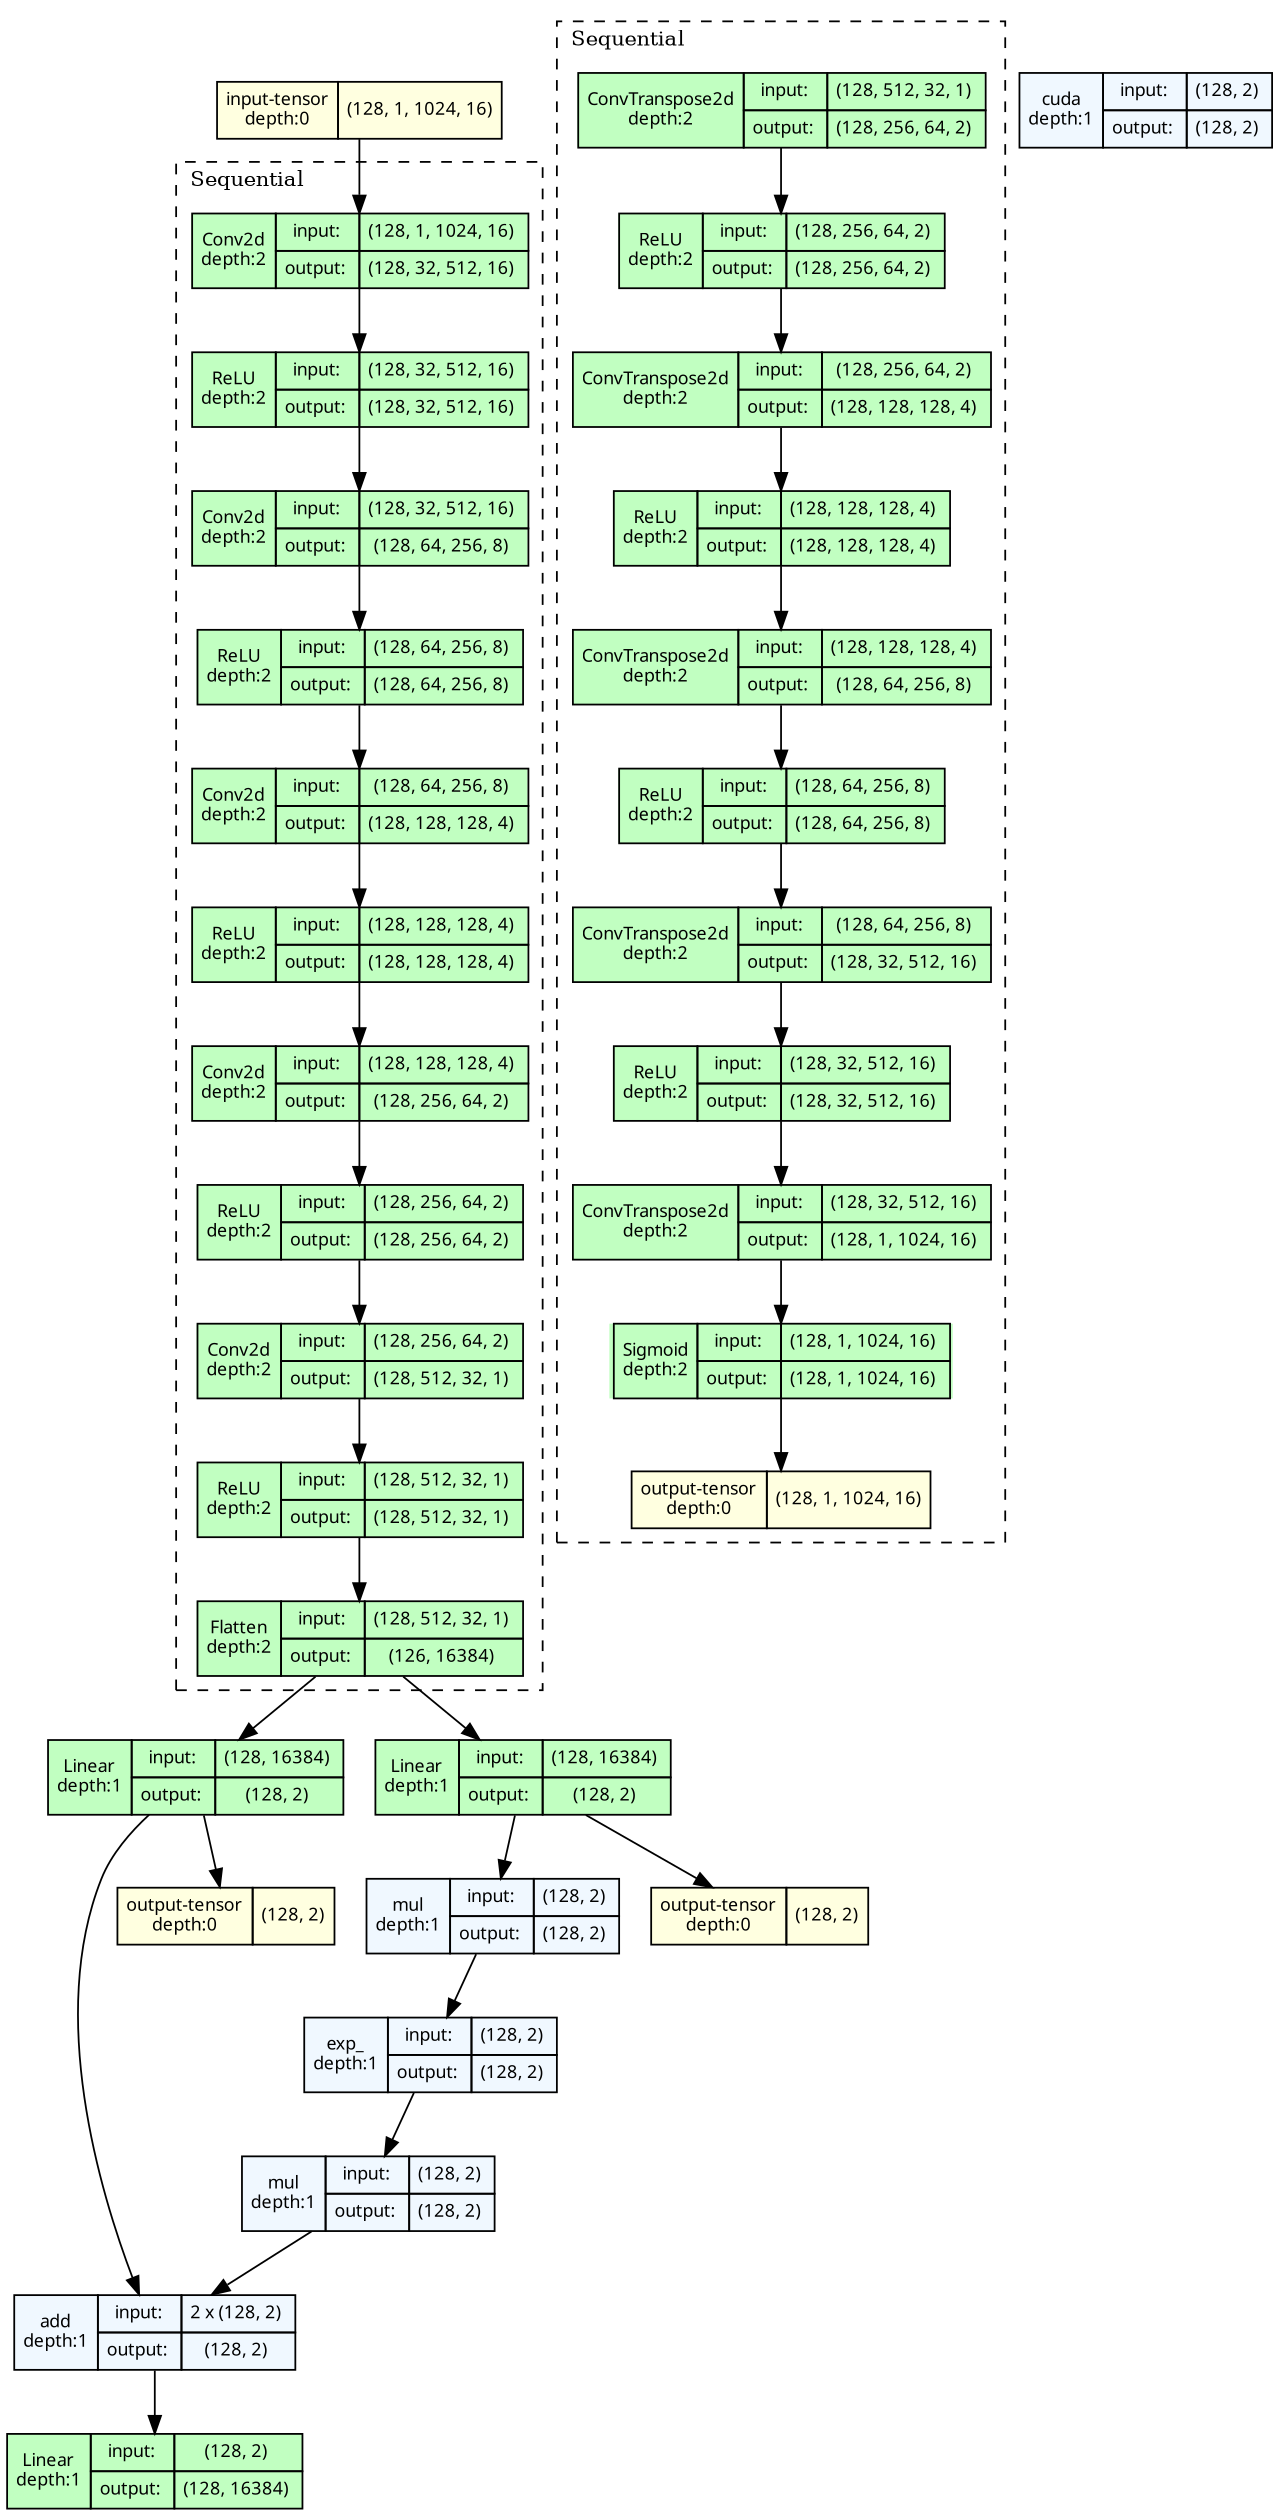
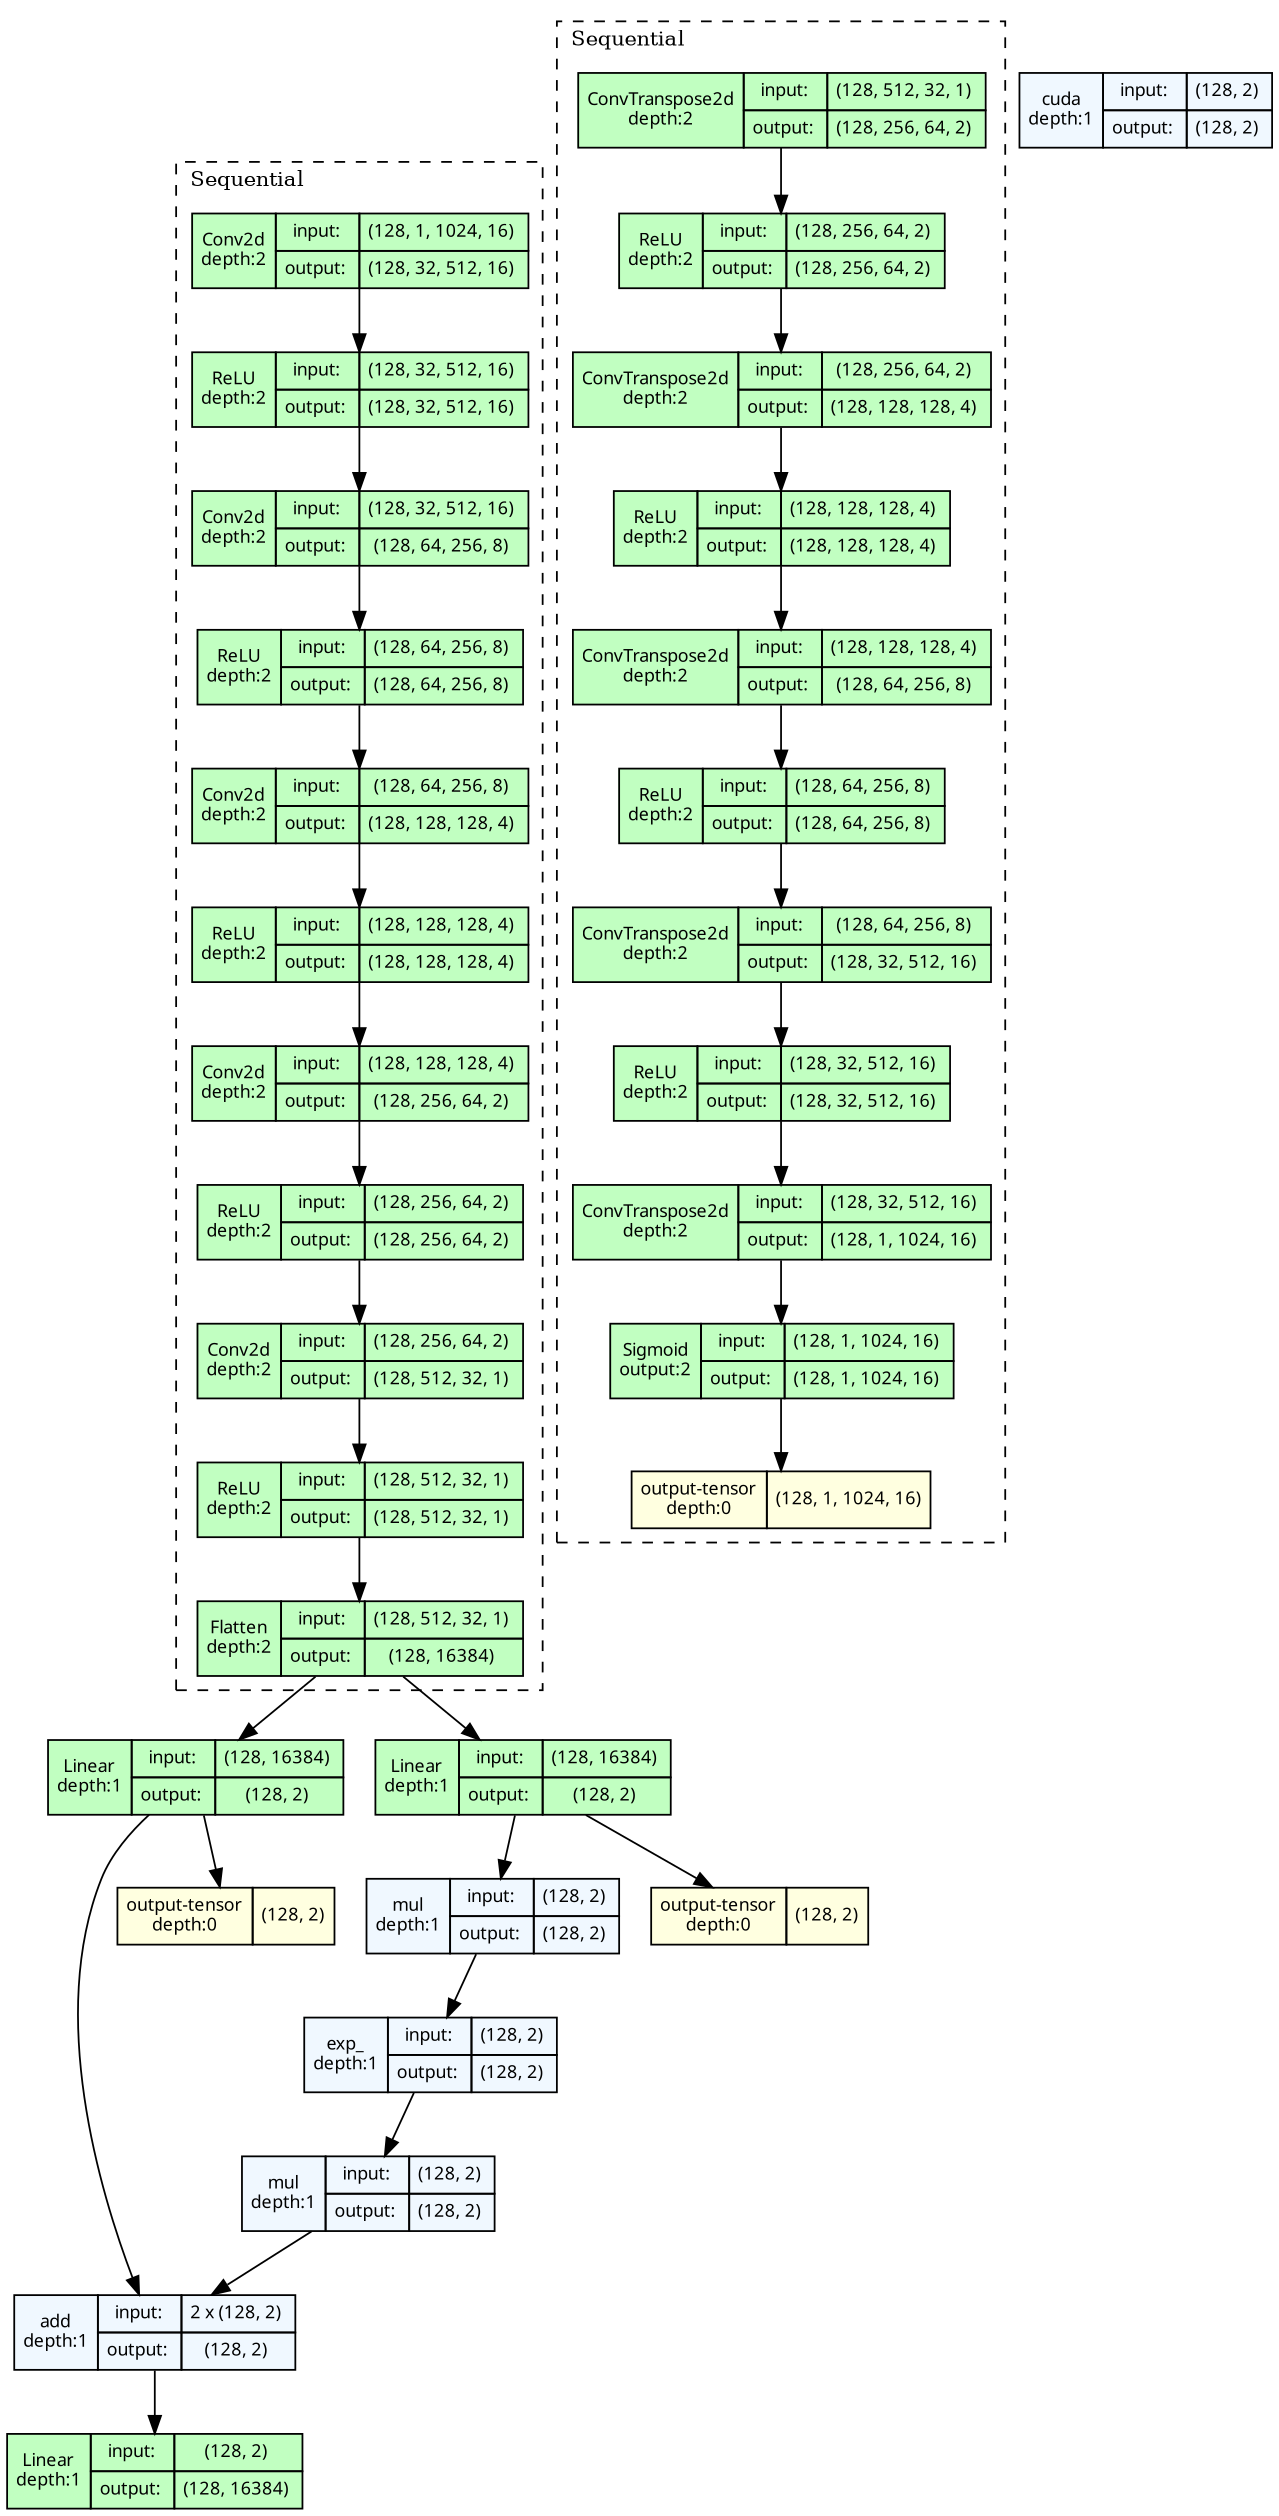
(359, 110) -> none
(656, 1370) -> (656, 1370)
(444, 1656) -> (444, 1656)
